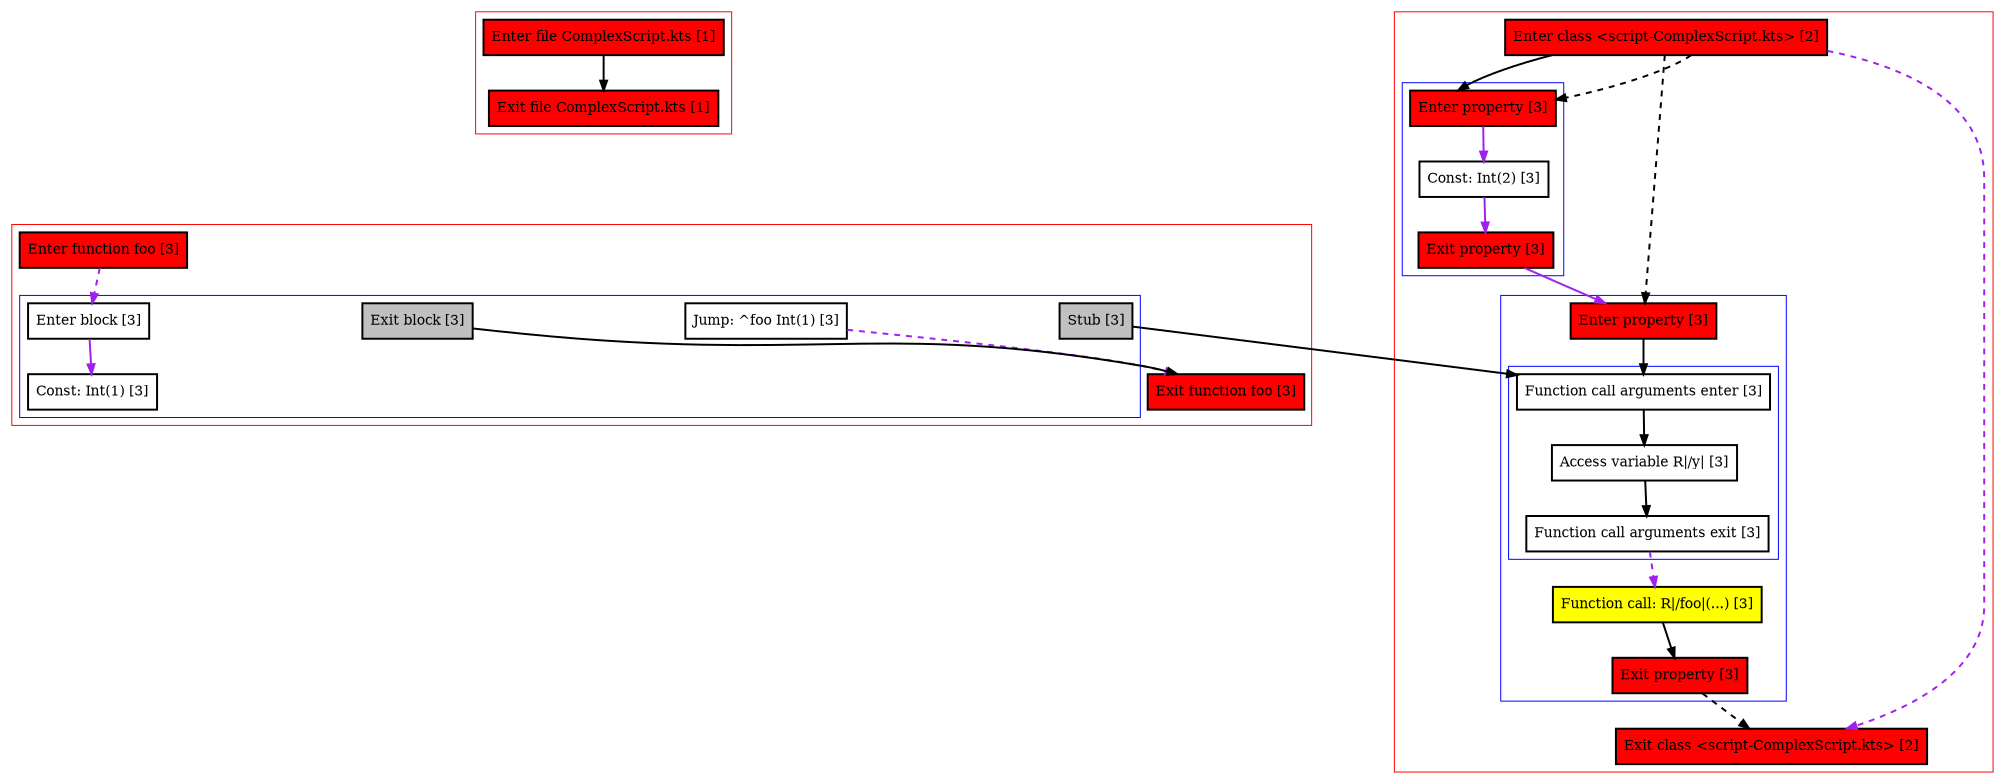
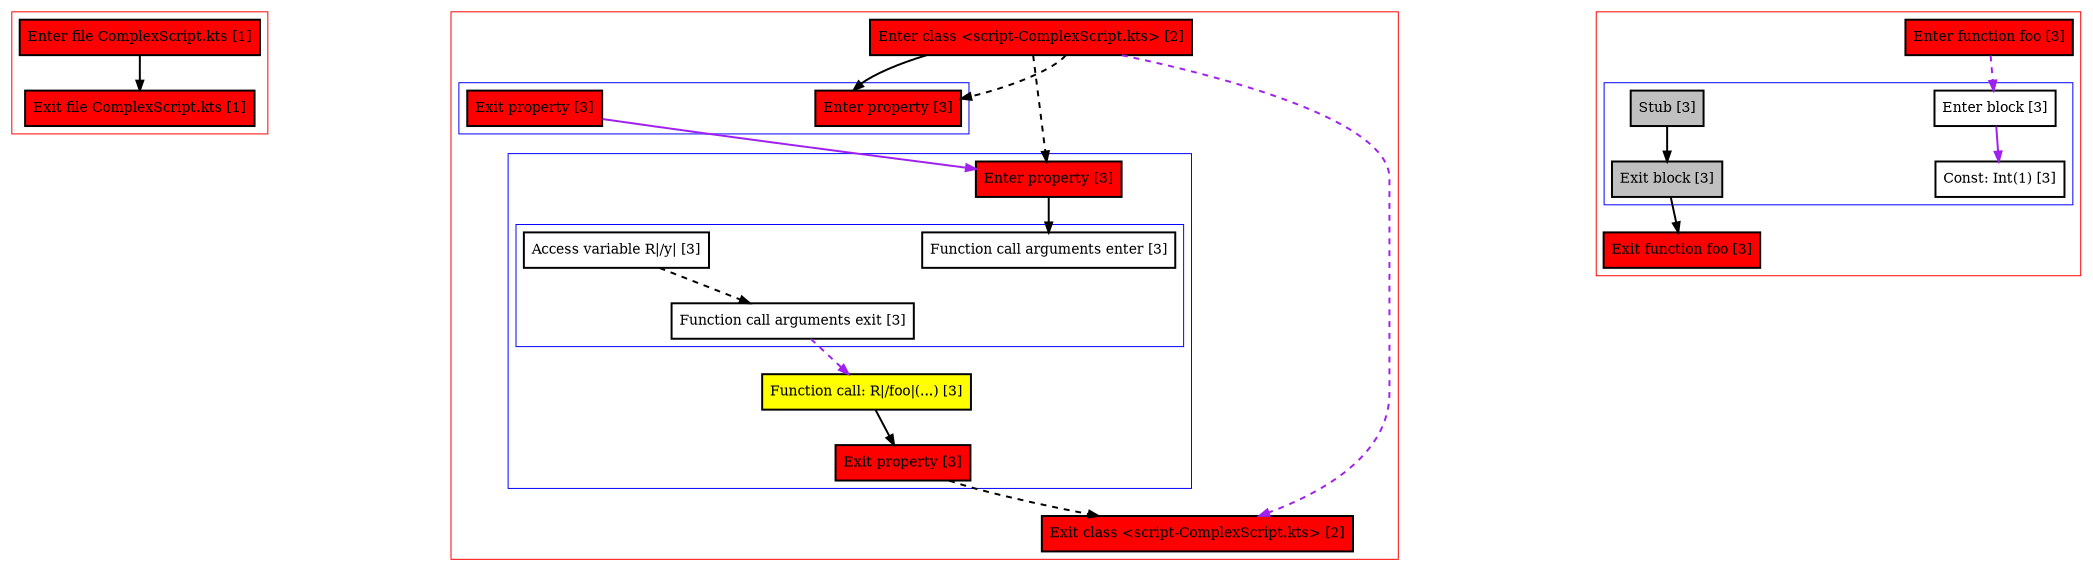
(1484, 179) -> none
(766, 321) -> none
(1320, 350) -> (1667, 139)
(1644, 423) -> none
(1646, 493) -> (700, 284)
